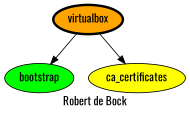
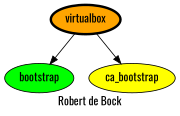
(137, 78) -> (132, 78)
